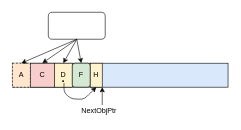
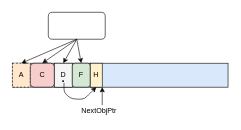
(42, 75) -> (42, 75)
(63, 75) -> (63, 75)
